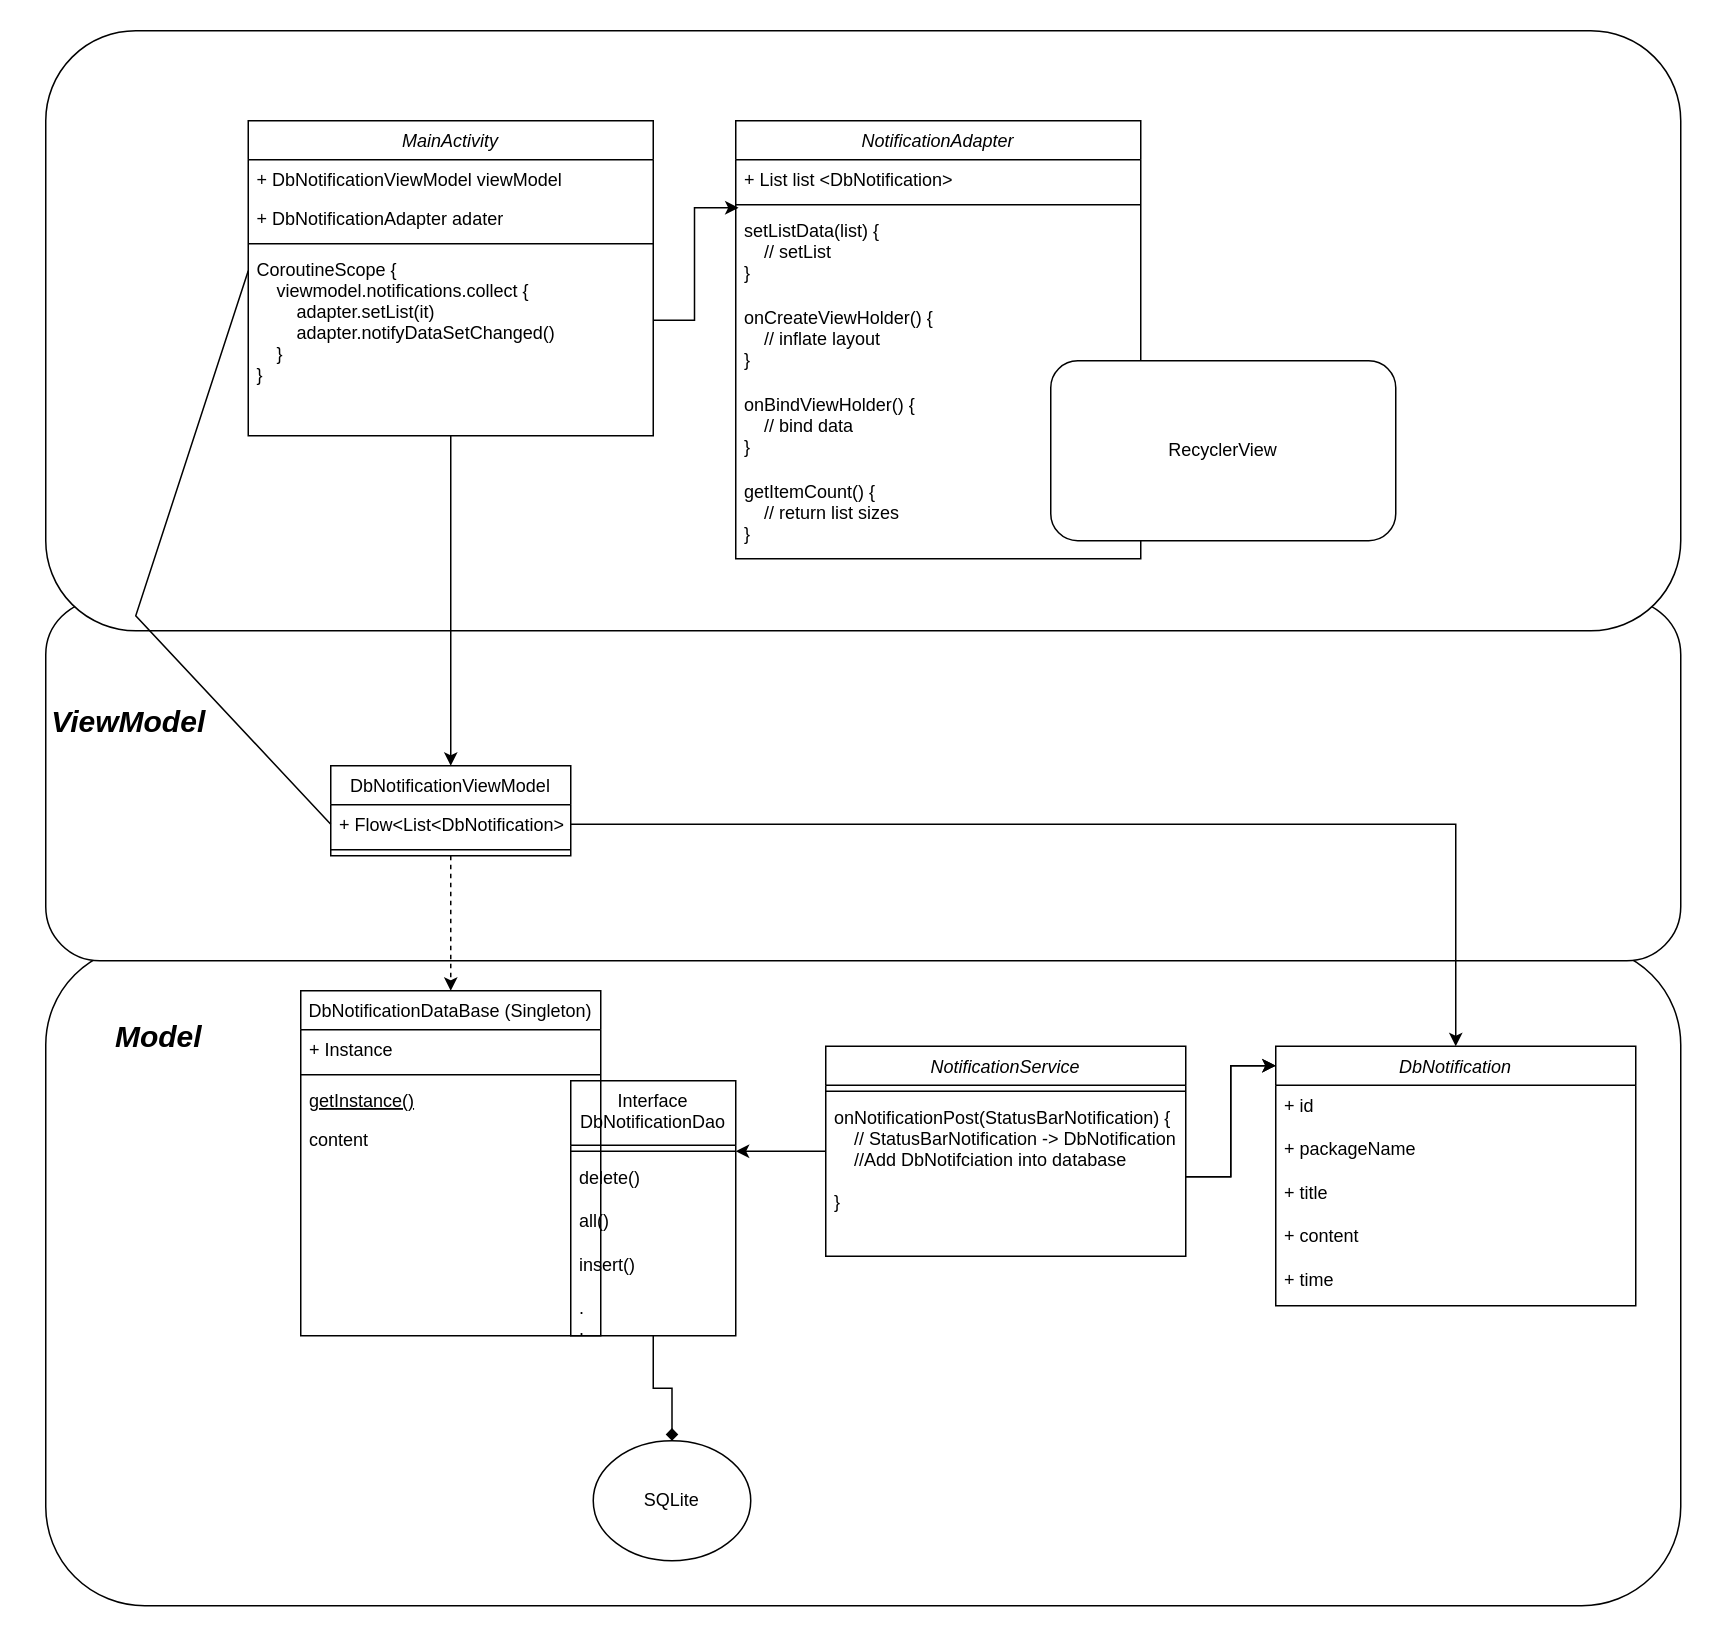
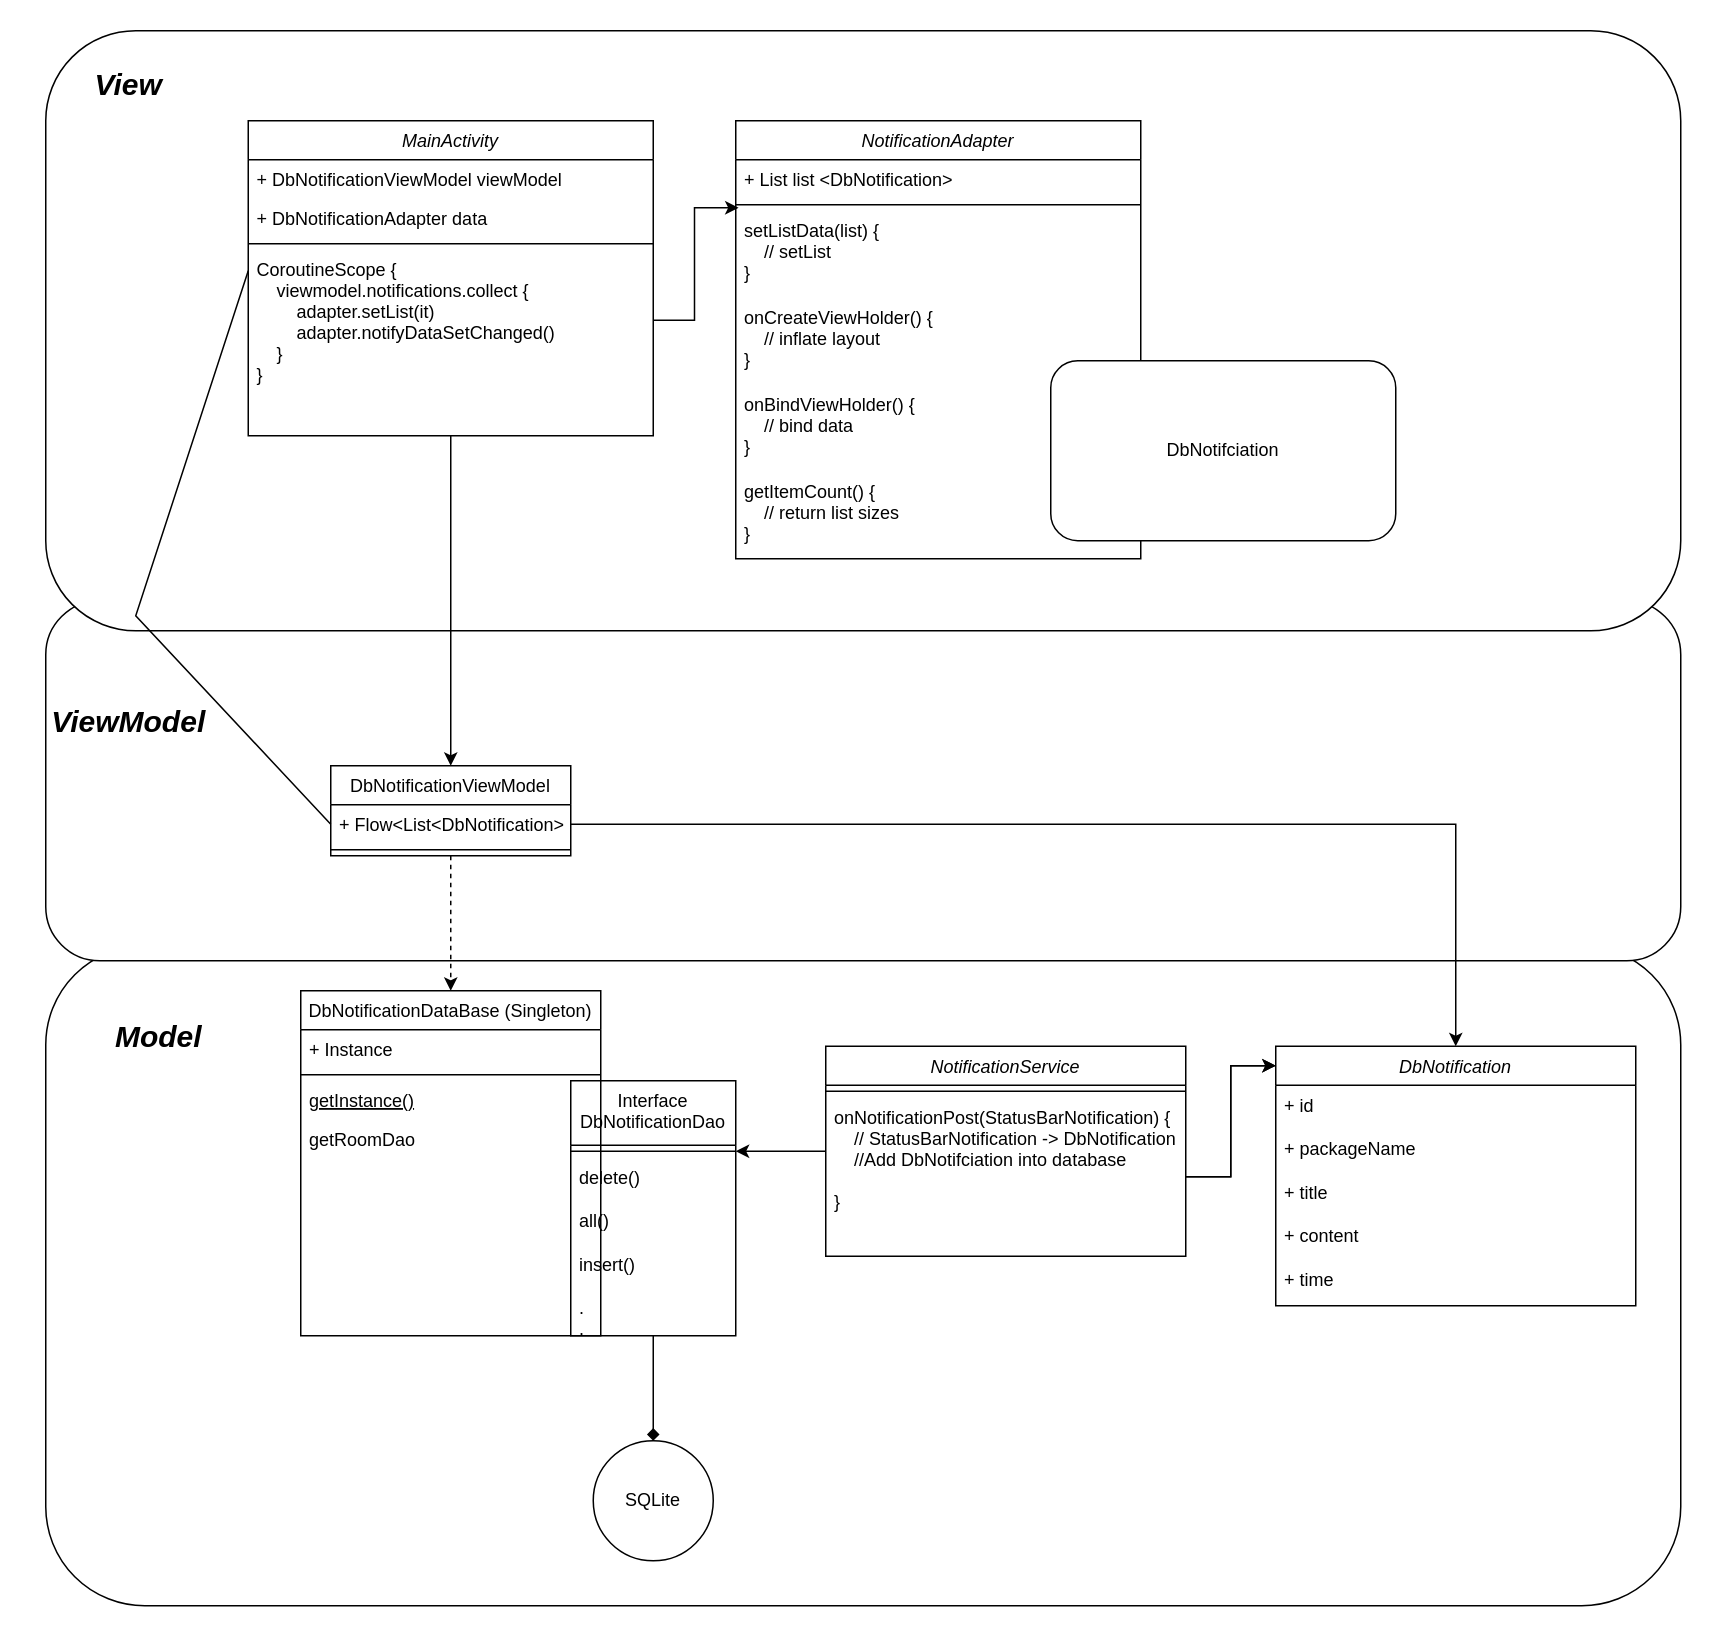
none -> (128, 83)
(396, 219) -> (386, 219)
(1223, 451) -> (1223, 451)
(344, 1140) -> (359, 1140)
(672, 1501) -> (653, 1501)
